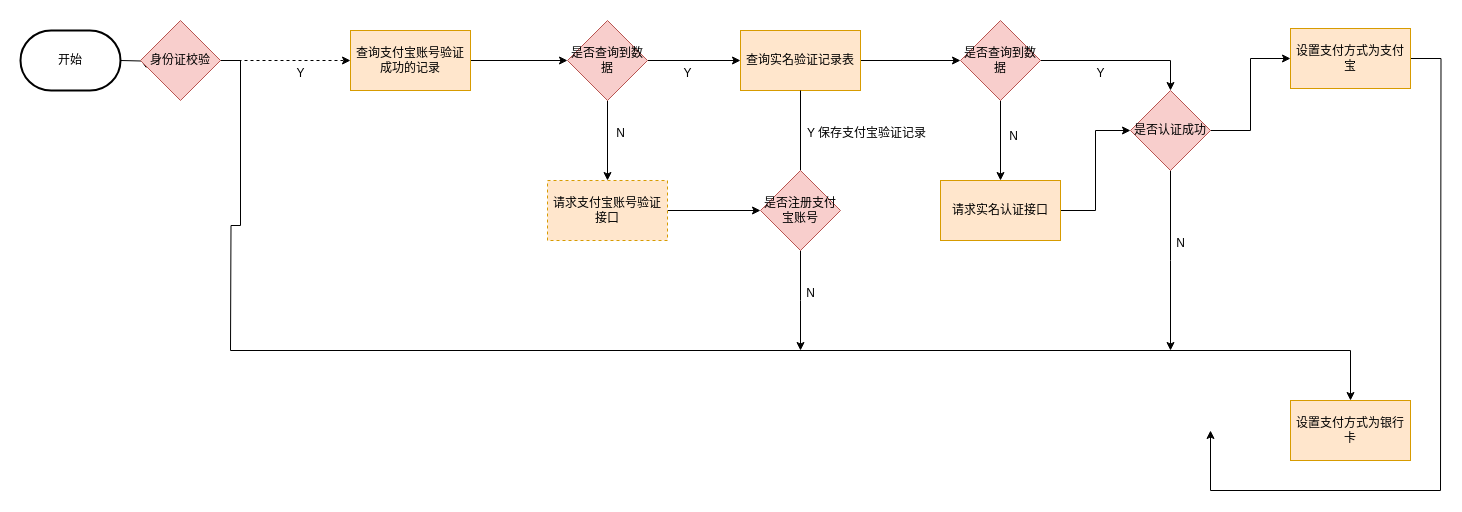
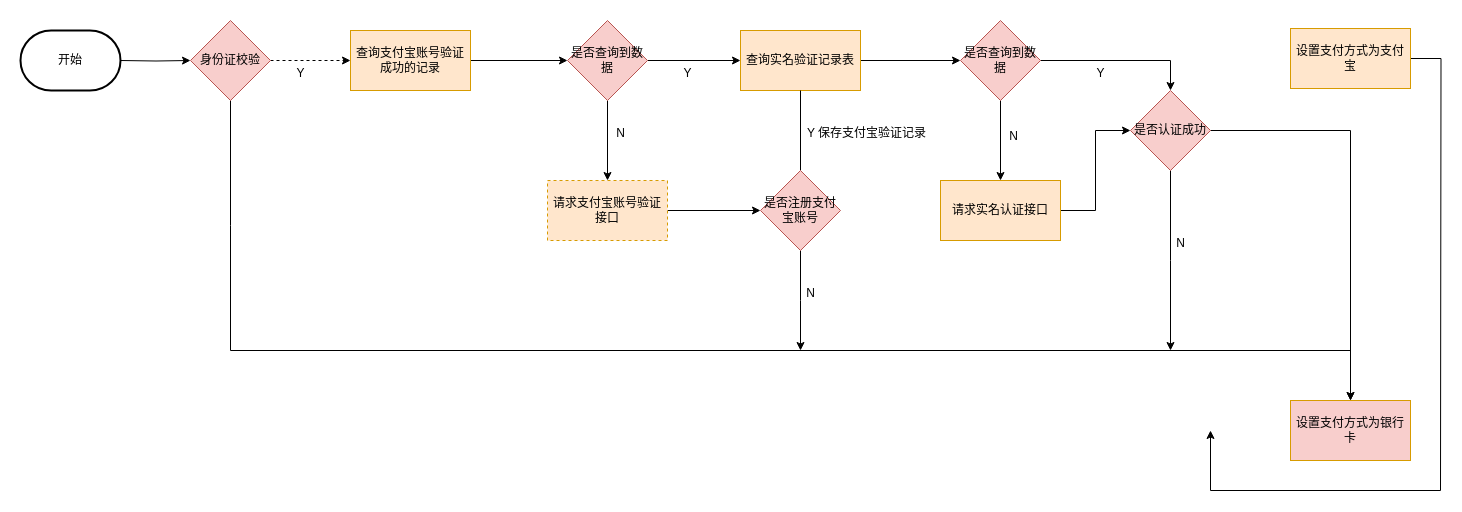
(181, 61) -> (231, 61)
(1251, 80) -> (1351, 188)
(1351, 431) -> (1351, 431)
